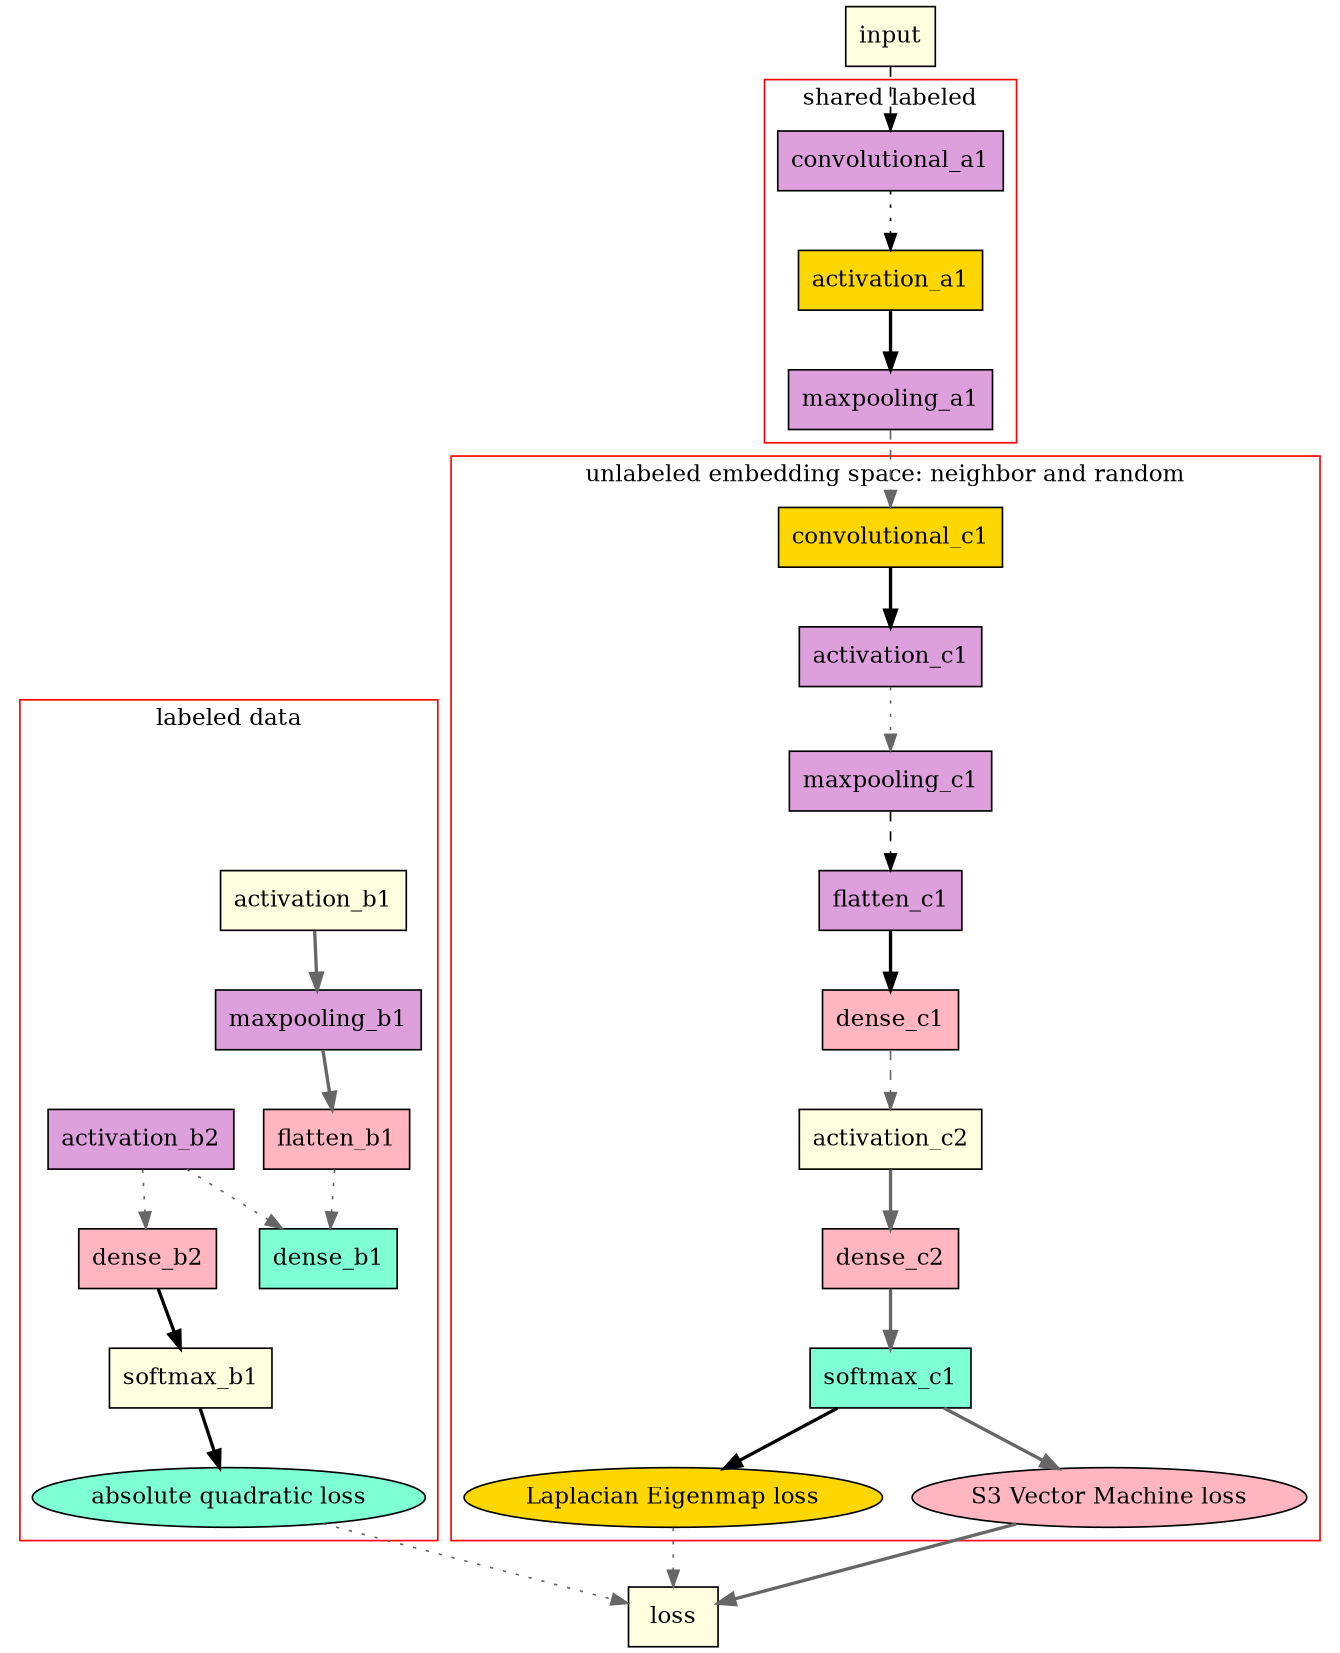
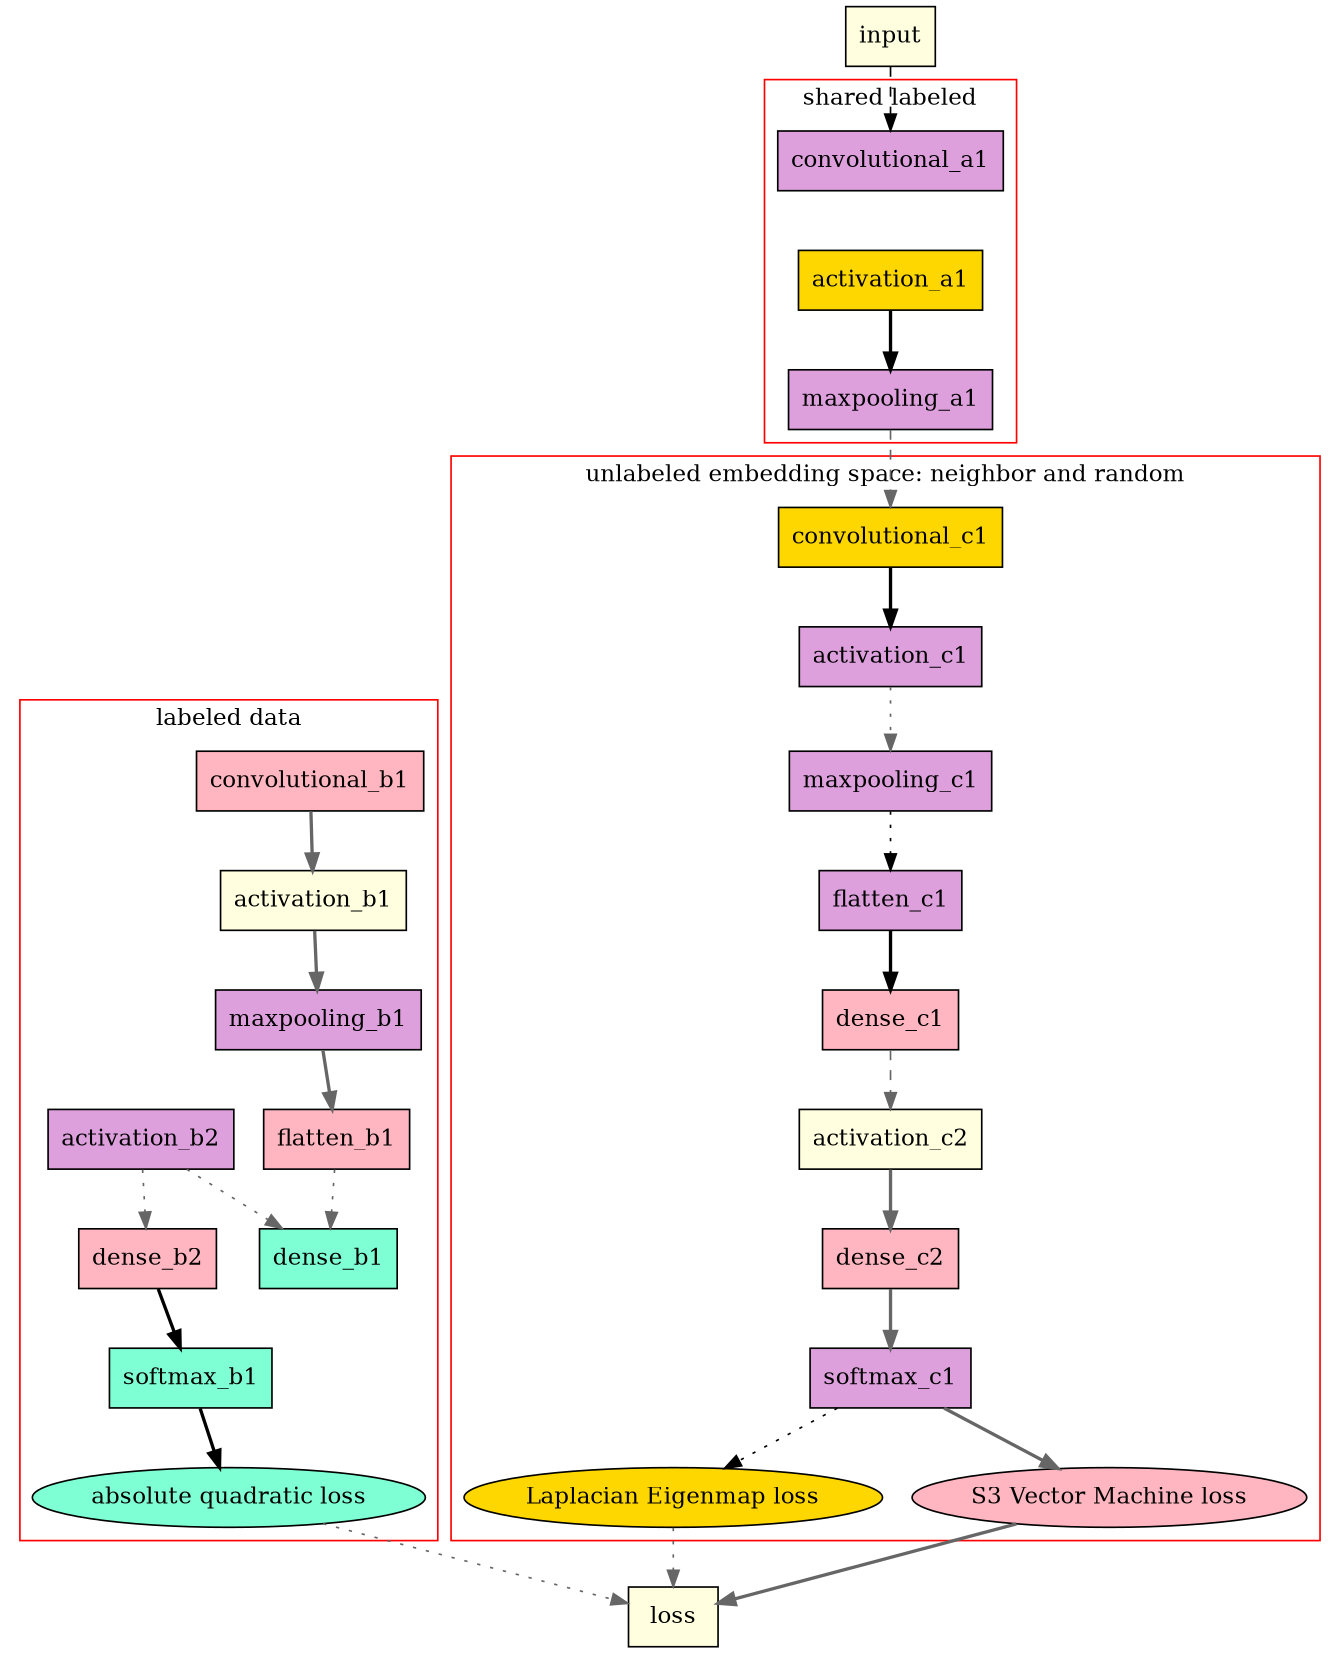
(891, 212) -> none
none -> (310, 781)
(891, 833) -> (891, 833)
(191, 1378) -> (191, 1378)
(891, 1378) -> (891, 1378)
(788, 1434) -> (788, 1434)
